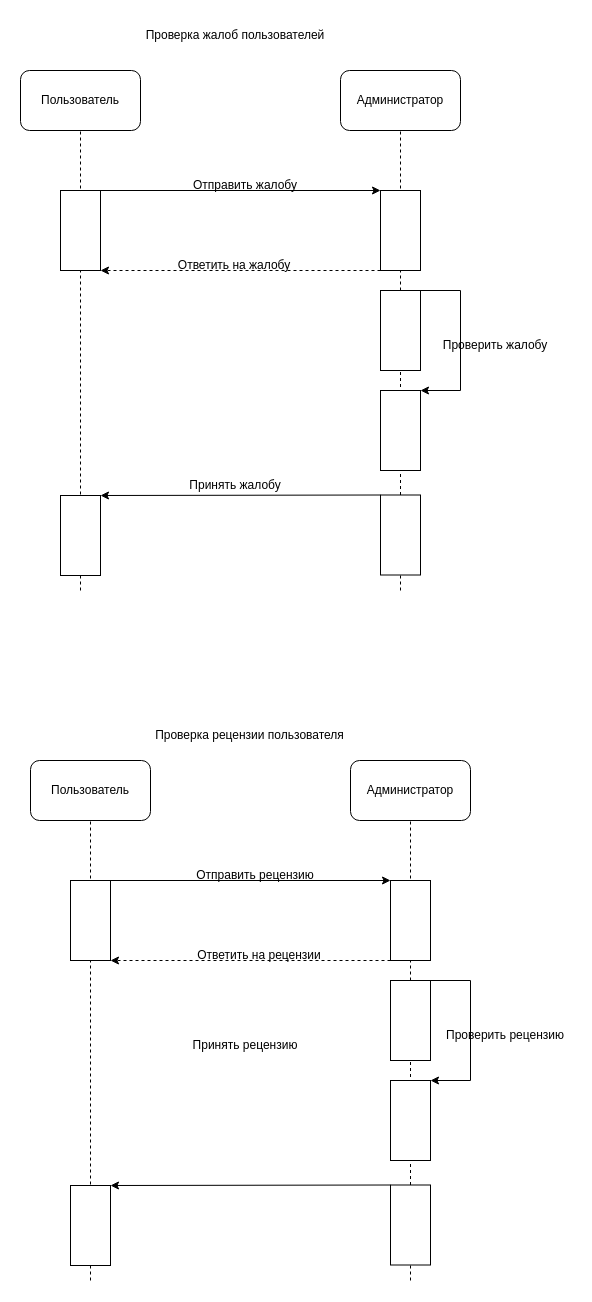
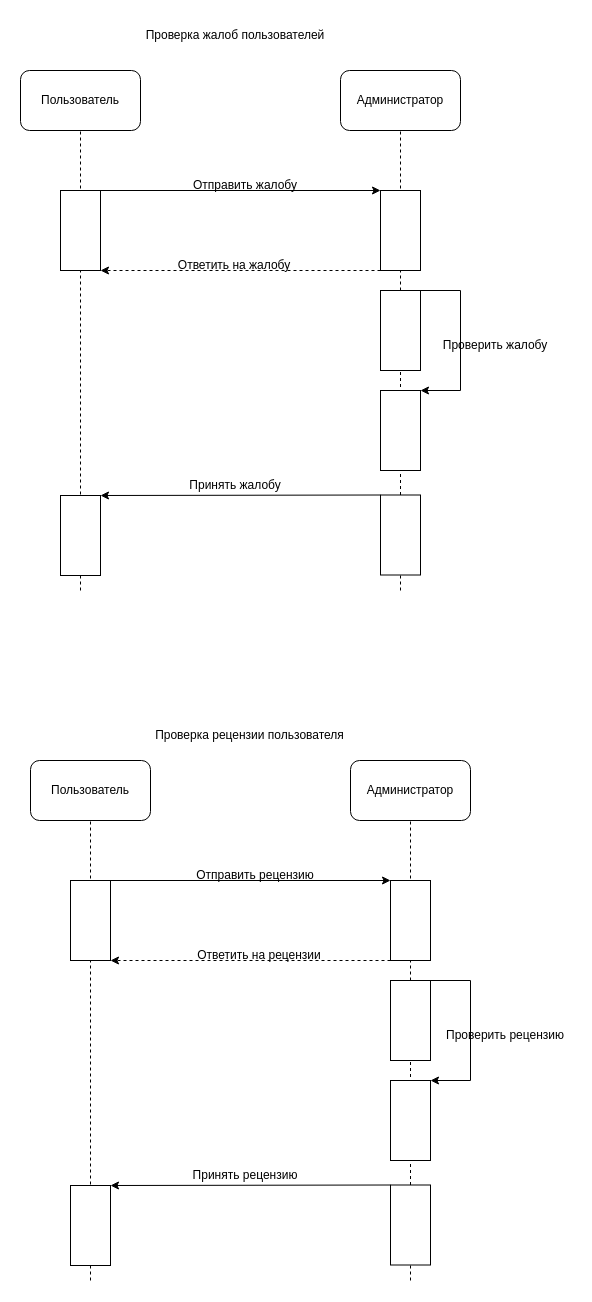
(246, 1046) -> (246, 1176)
